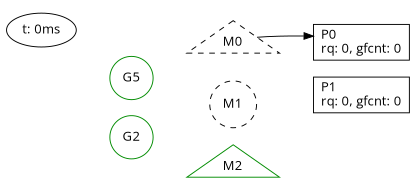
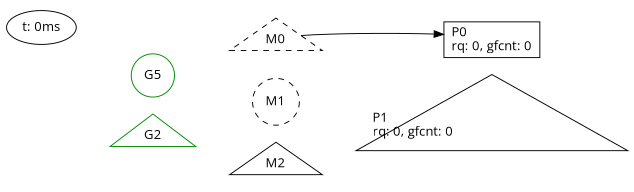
(361, 95) -> (492, 125)
(131, 137) -> (153, 136)
(233, 166) -> (276, 164)
